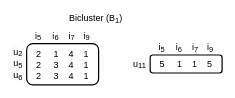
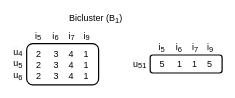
(18, 51) -> (18, 51)
(140, 63) -> (140, 63)
(63, 65) -> (63, 65)
